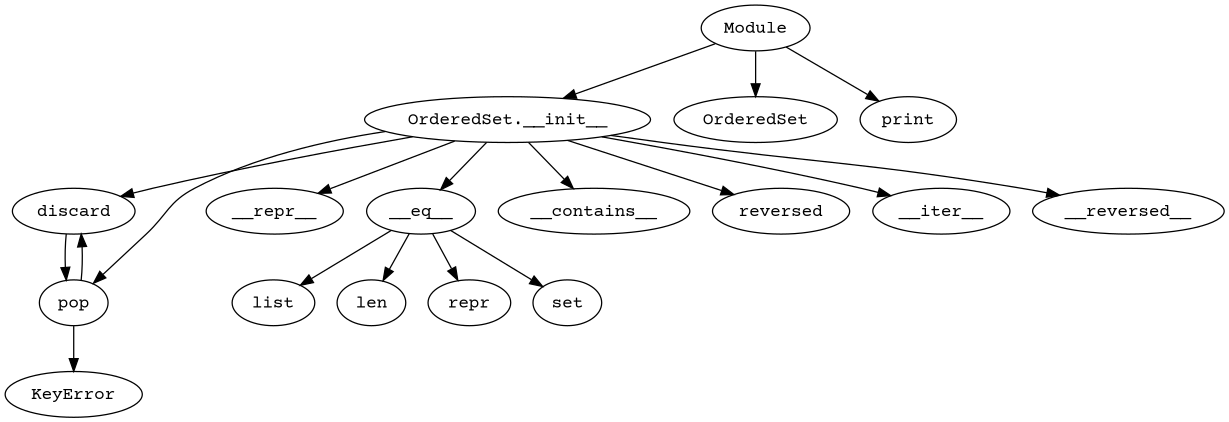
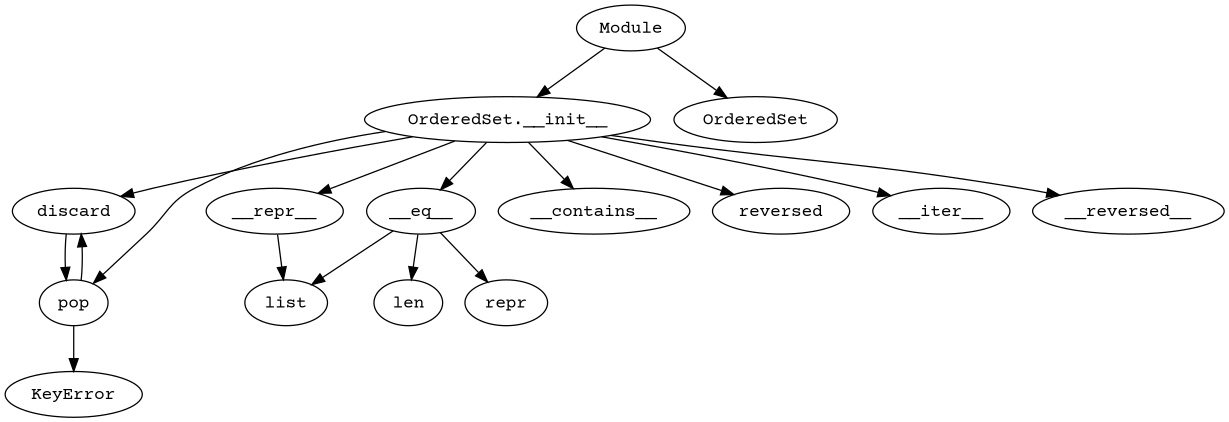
(908, 120) -> none
none -> (280, 251)
(567, 303) -> none
